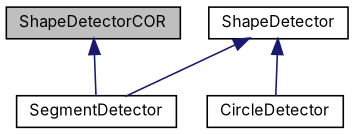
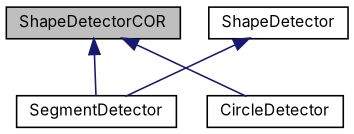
(277, 75) -> (197, 73)
